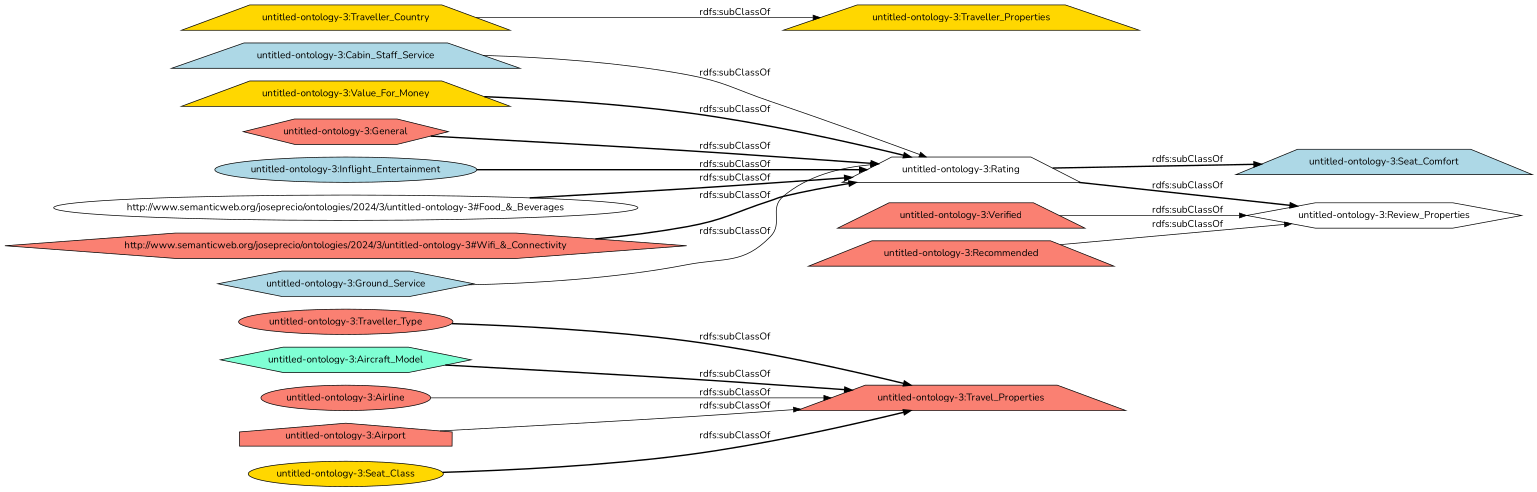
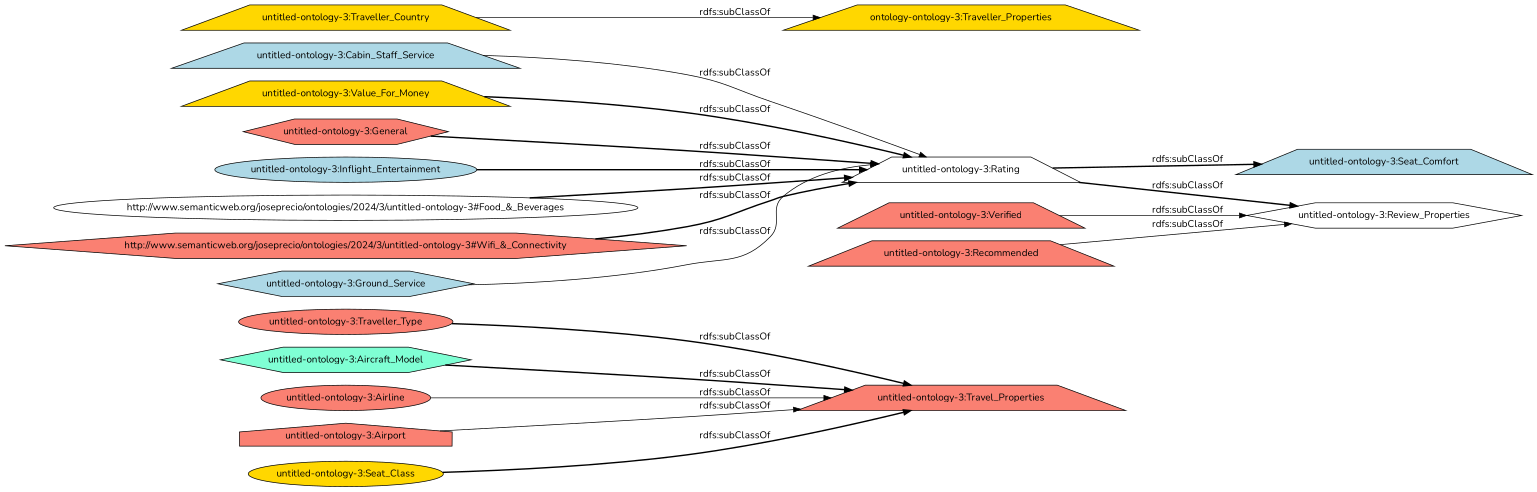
(961, 18) -> (961, 18)
